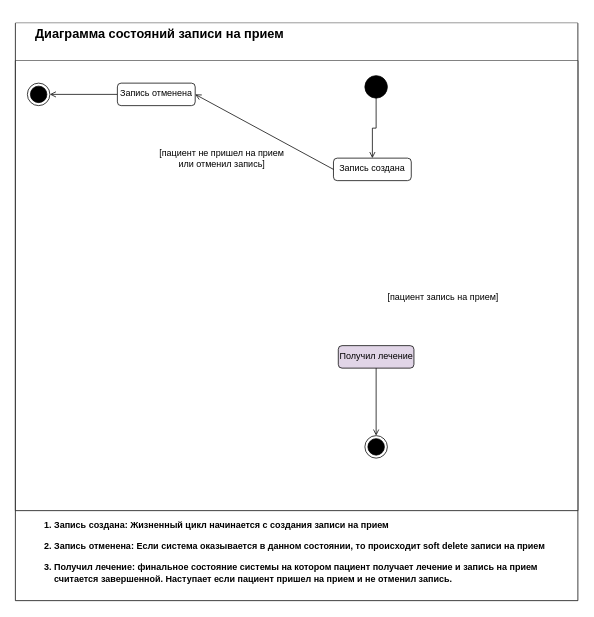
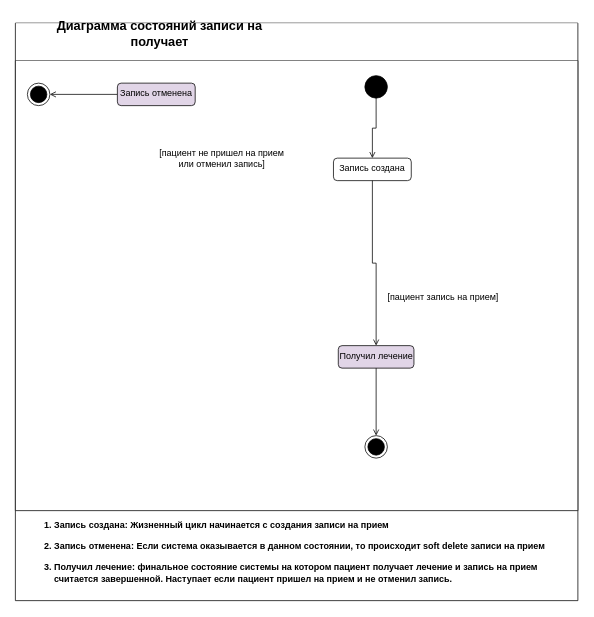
(160, 34) -> (160, 34)
(156, 94) -> (156, 94)
(266, 132) -> none
none -> (372, 263)
